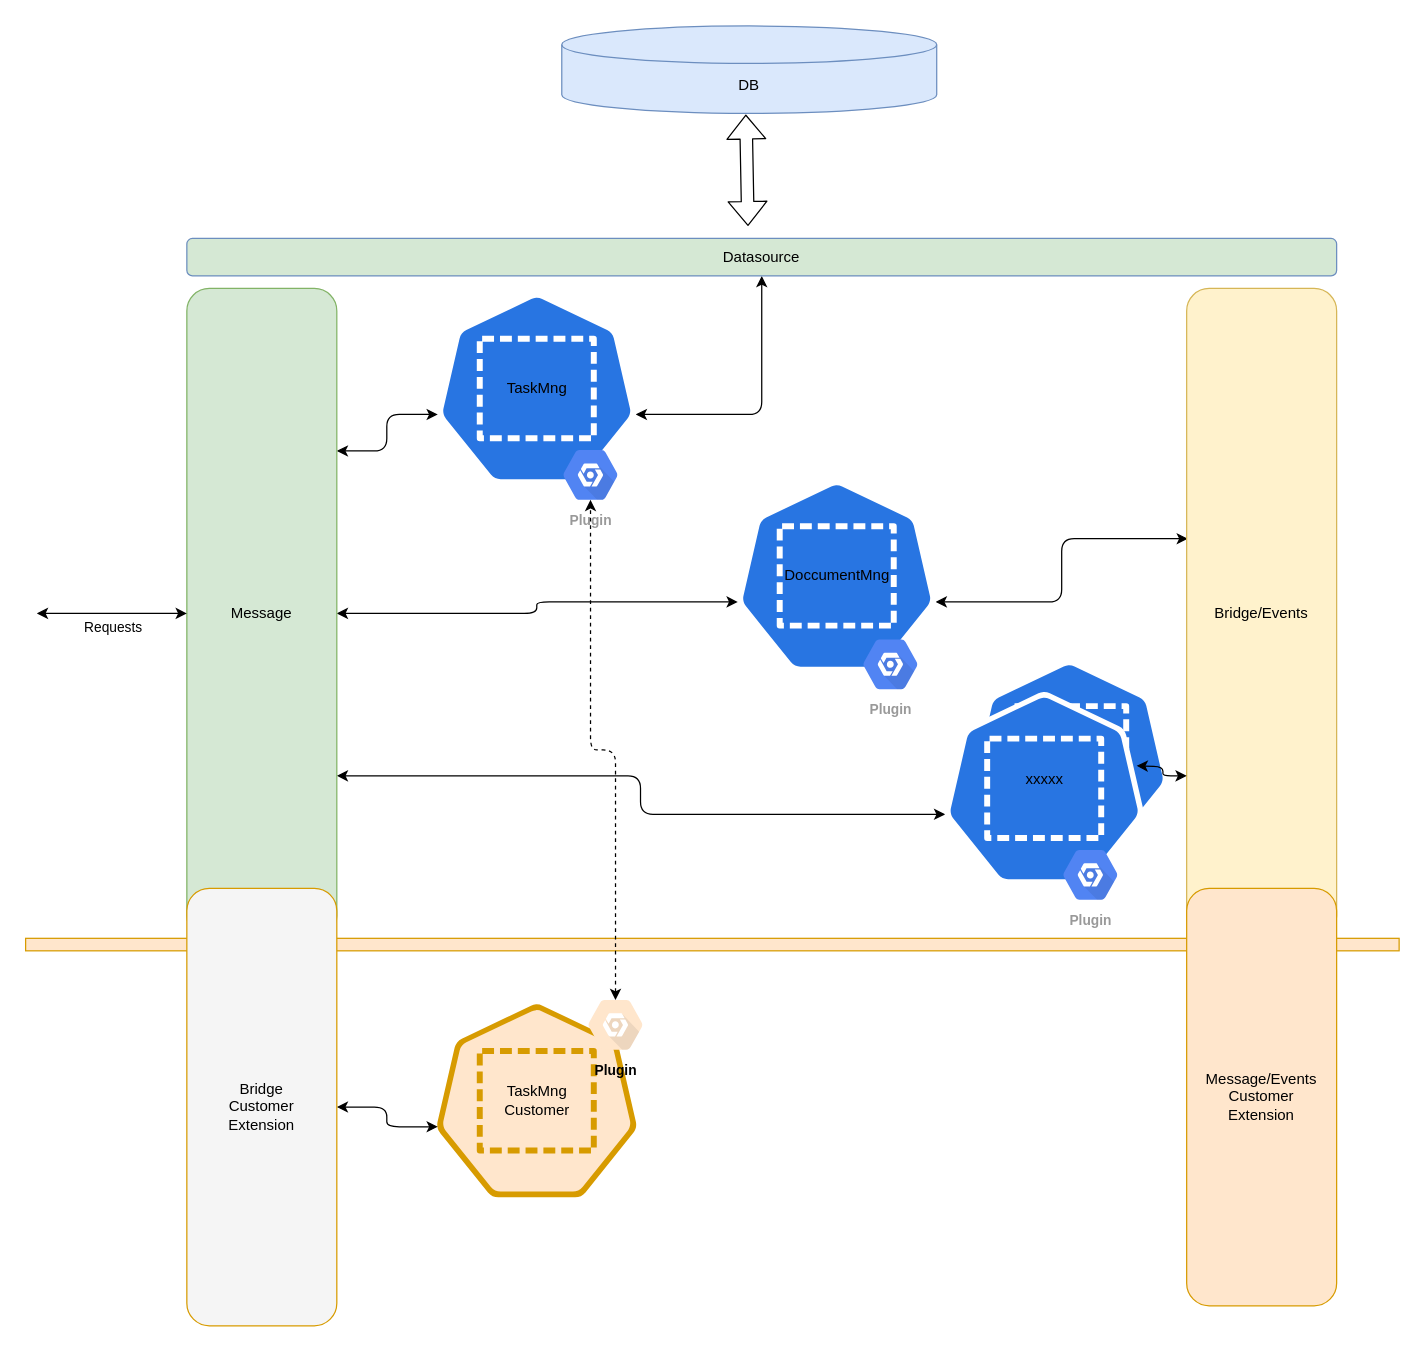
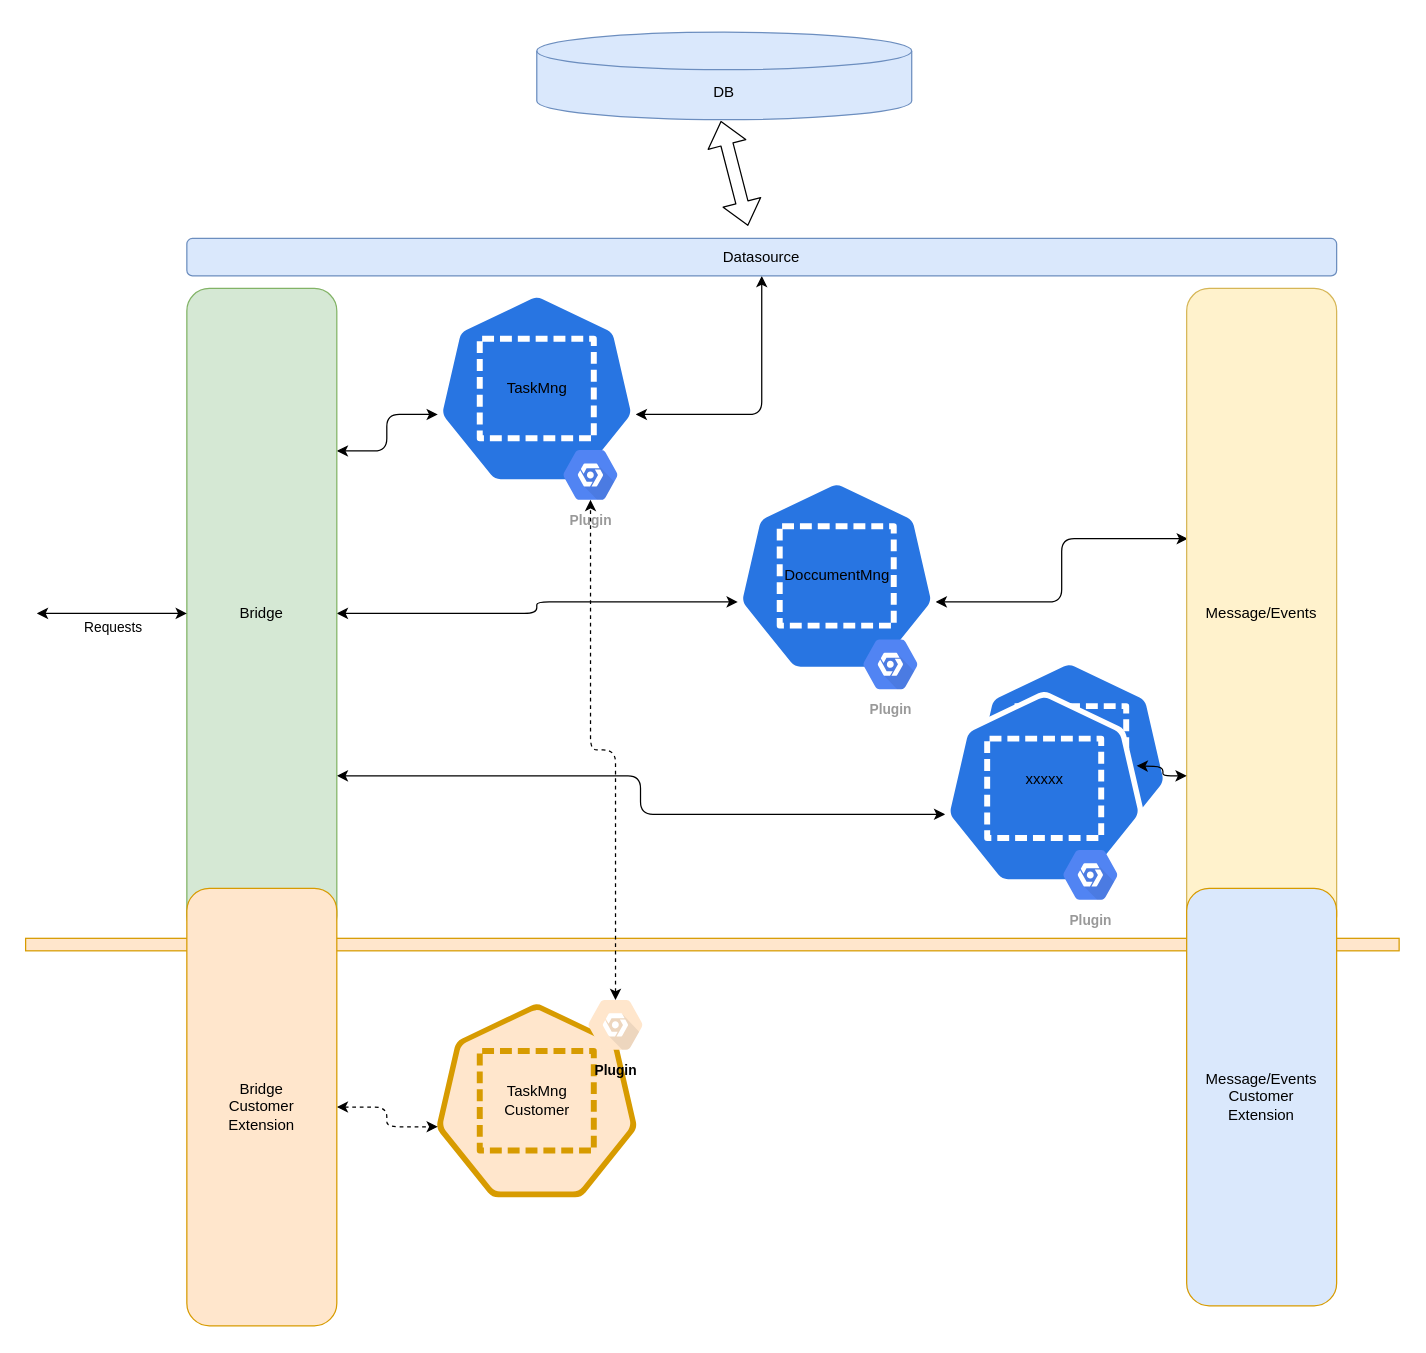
(749, 69) -> (724, 76)
(762, 257) -> (762, 257)
(262, 613) -> (262, 613)
(1262, 613) -> (1262, 613)
(1262, 1097) -> (1262, 1097)
(262, 1107) -> (262, 1107)
(387, 1120) -> (387, 1120)
